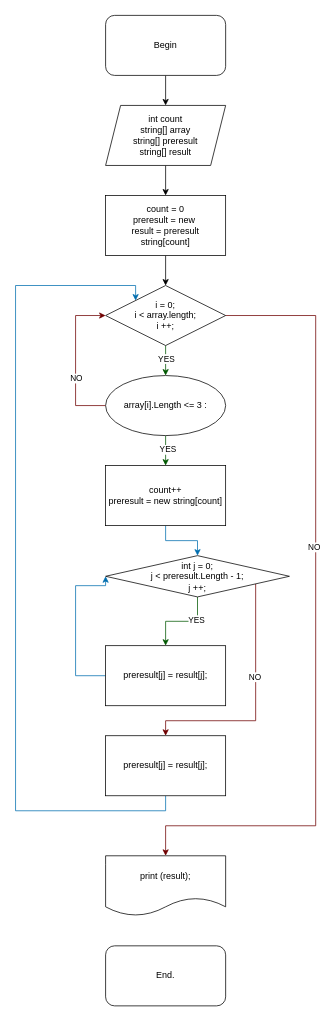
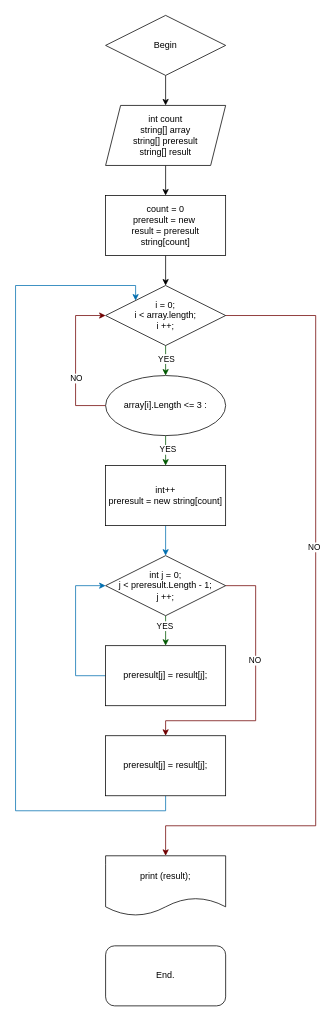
(165, 45) -> (165, 45)
(165, 495) -> (165, 495)
(197, 576) -> (165, 585)
